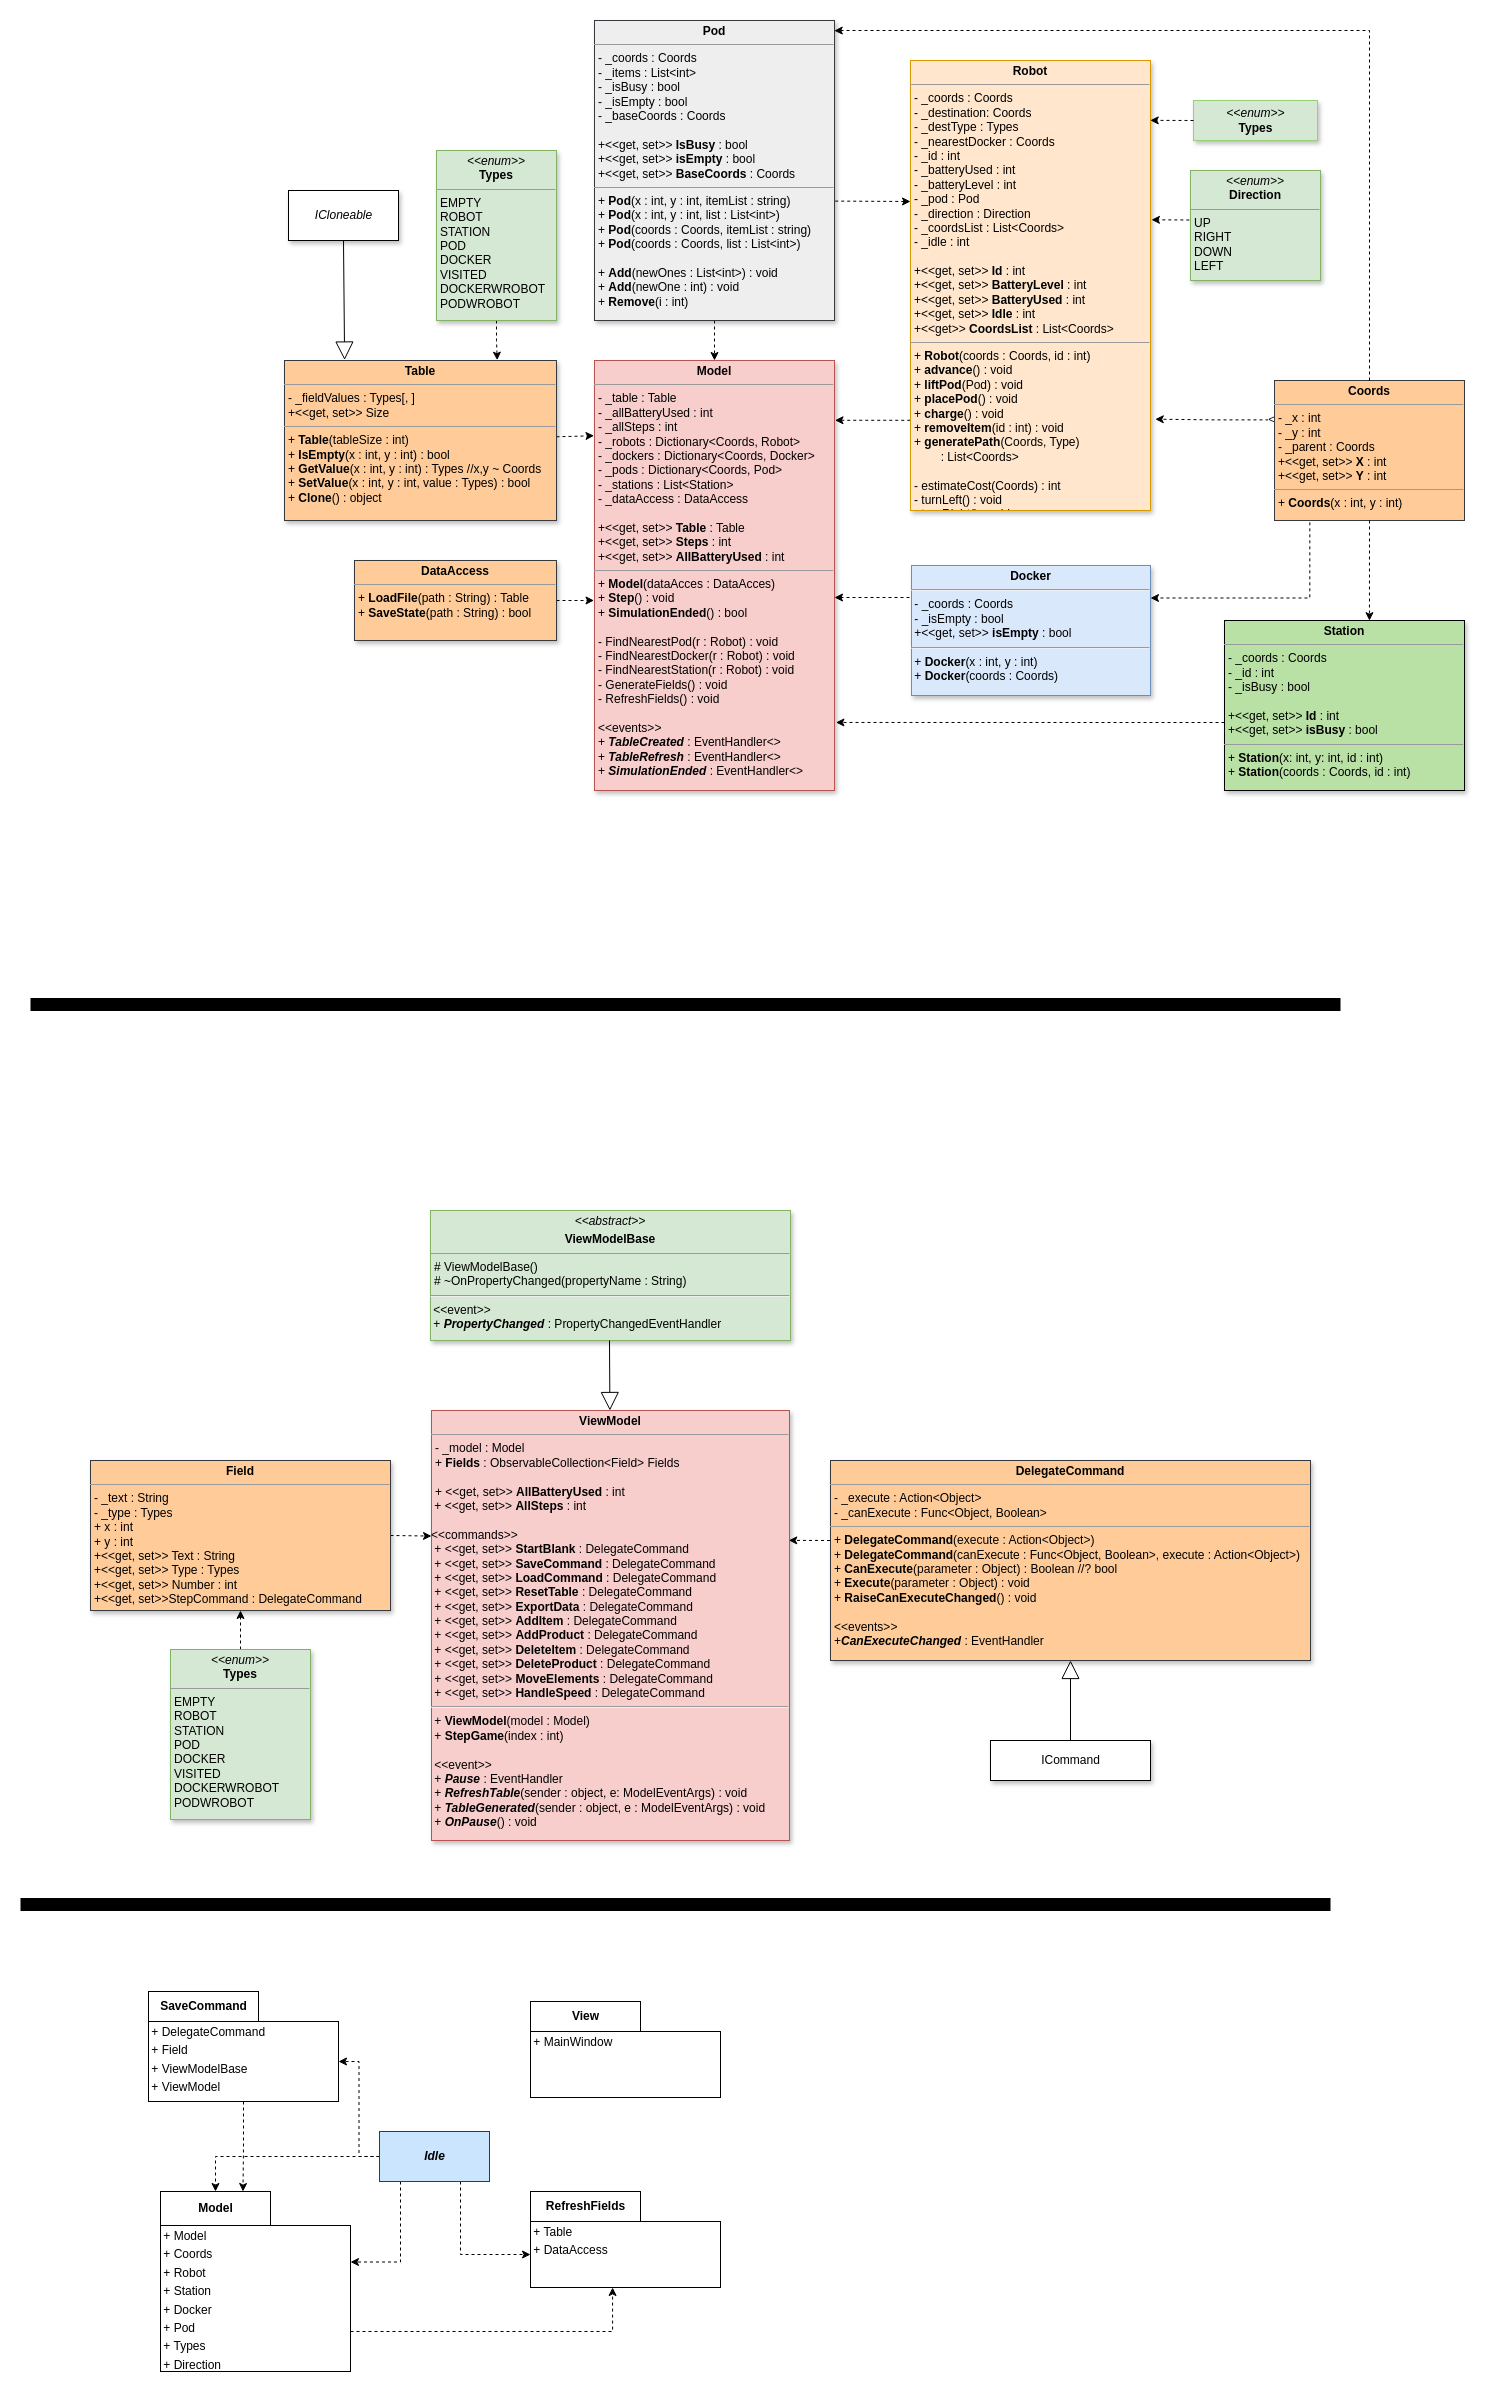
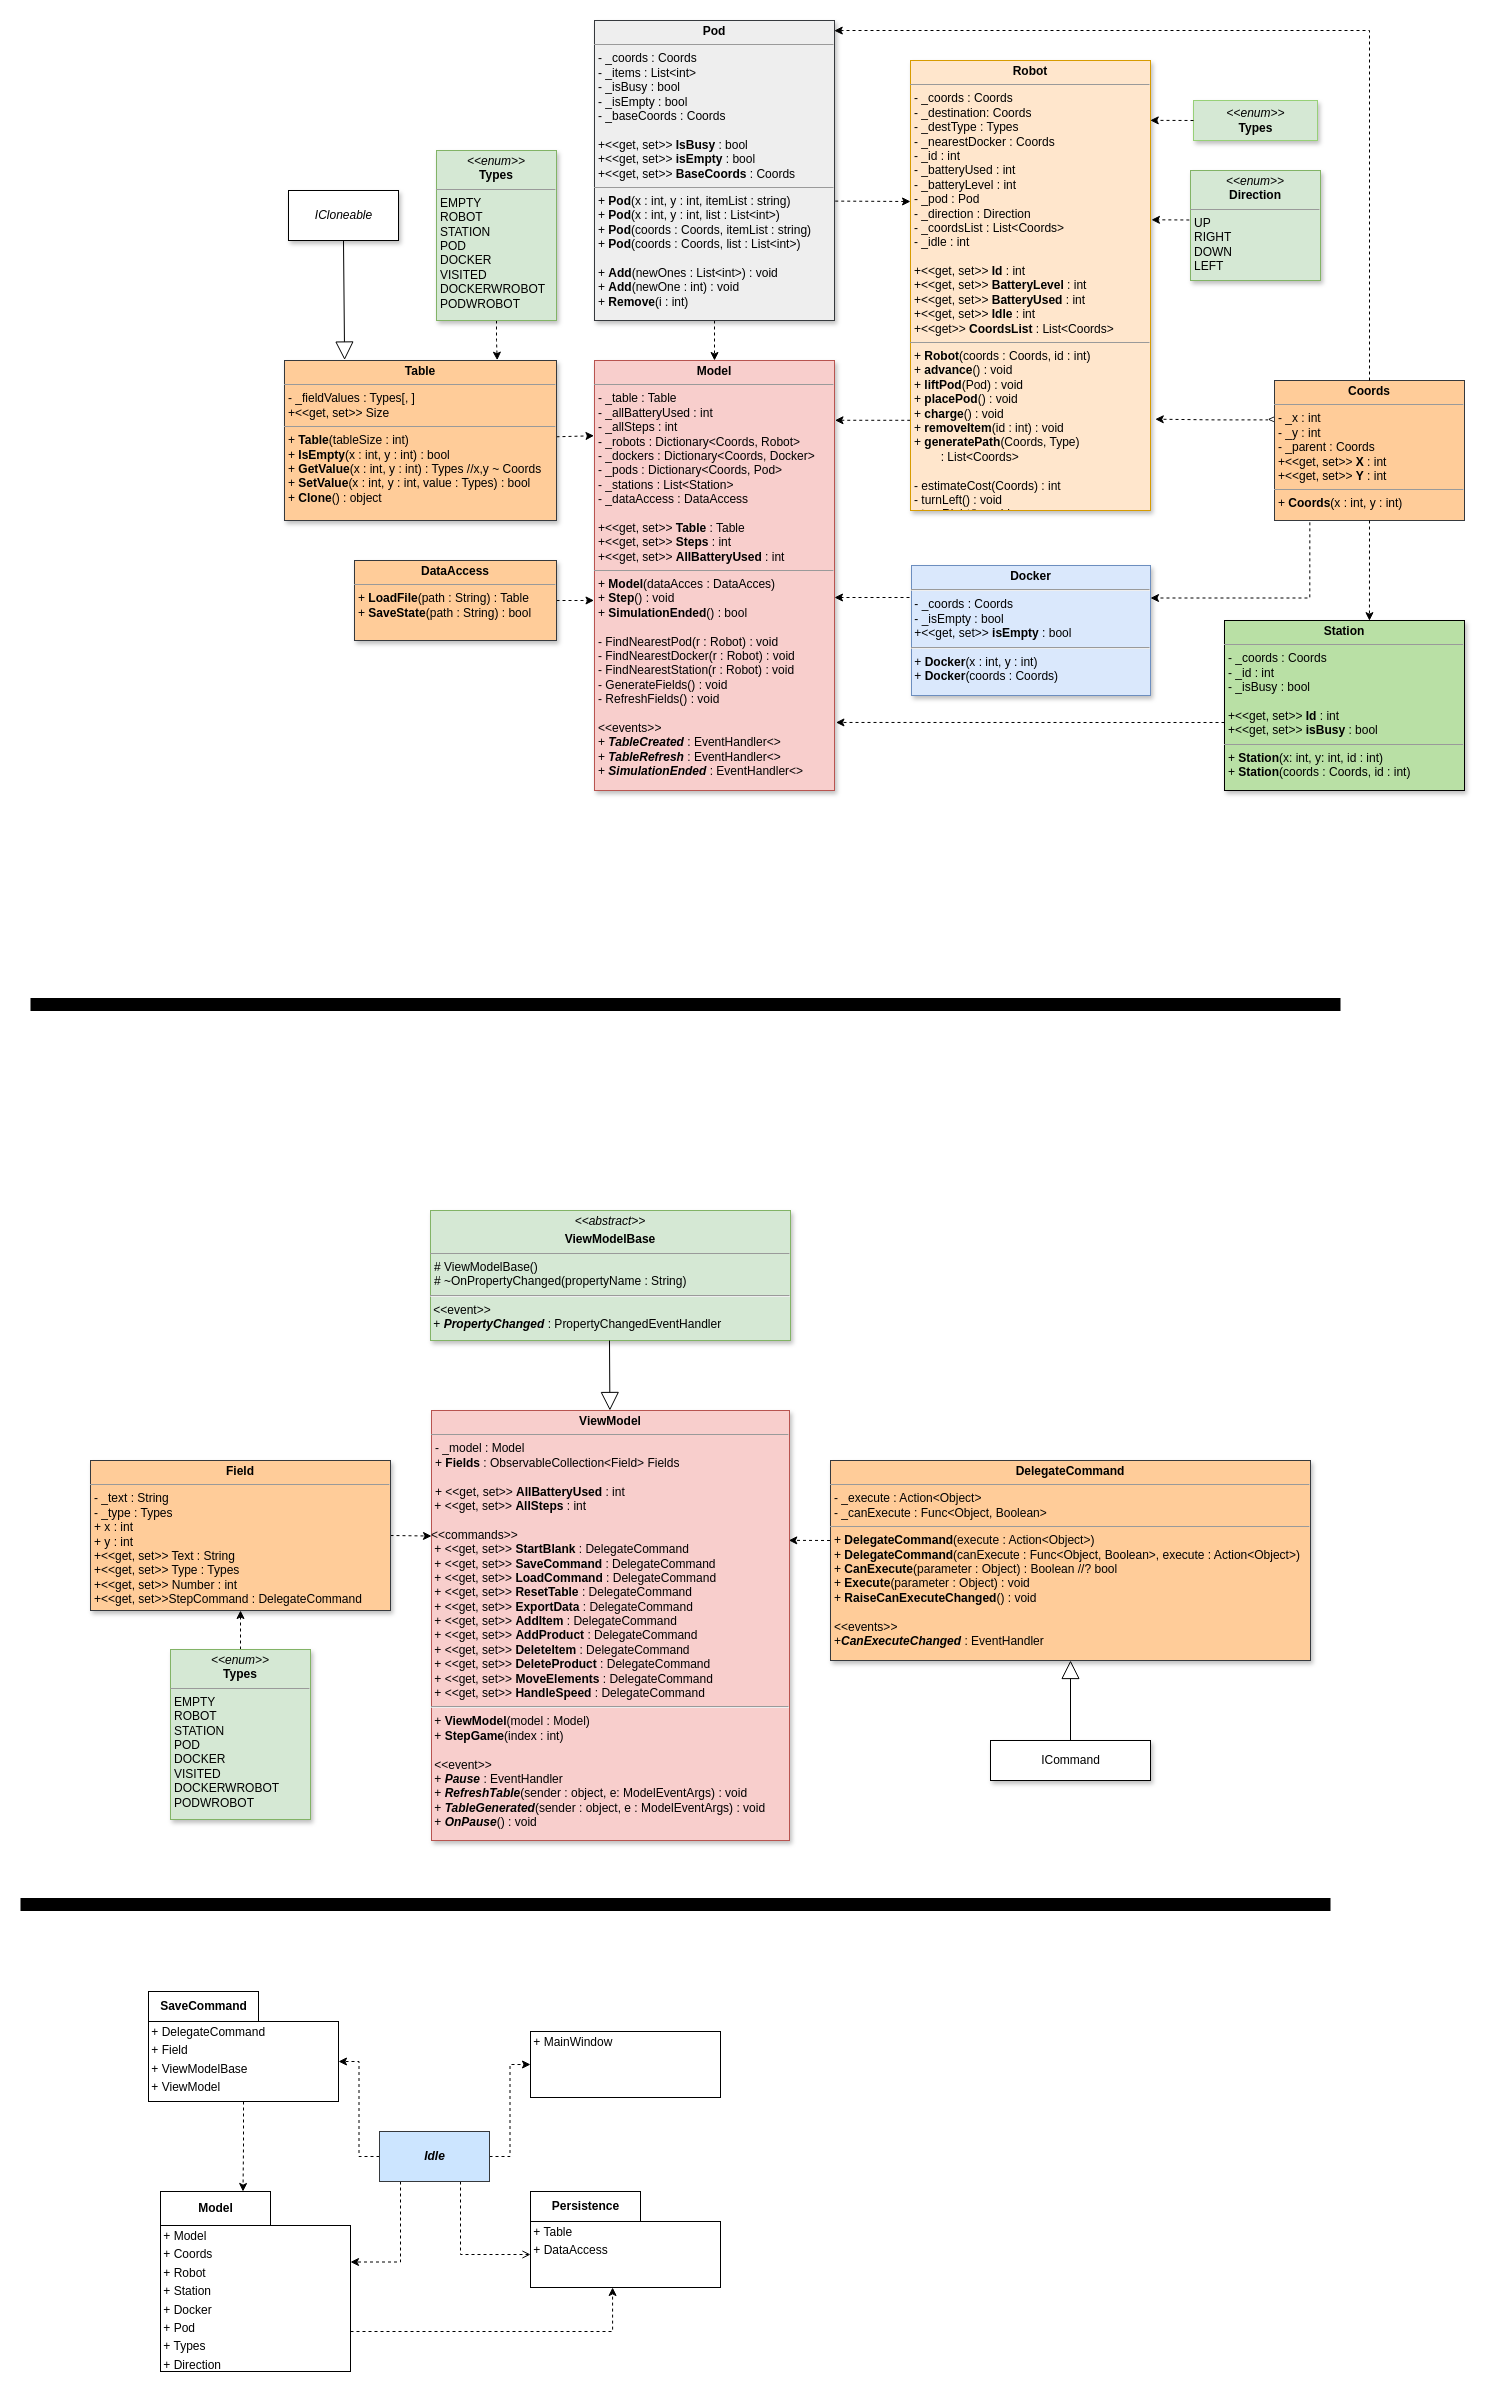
(586, 2017) -> none
(273, 2157) -> (510, 2114)
(586, 2207) -> (586, 2207)
(522, 2255) -> (524, 2255)
